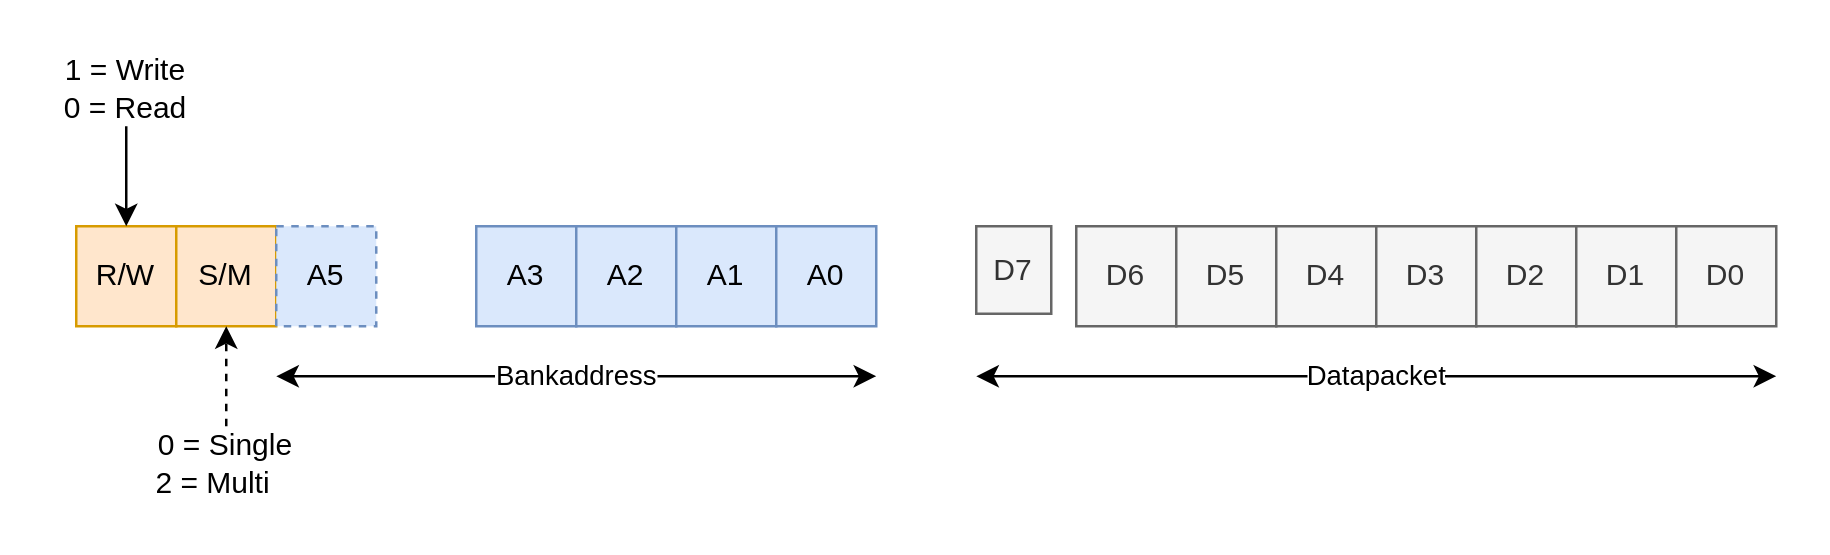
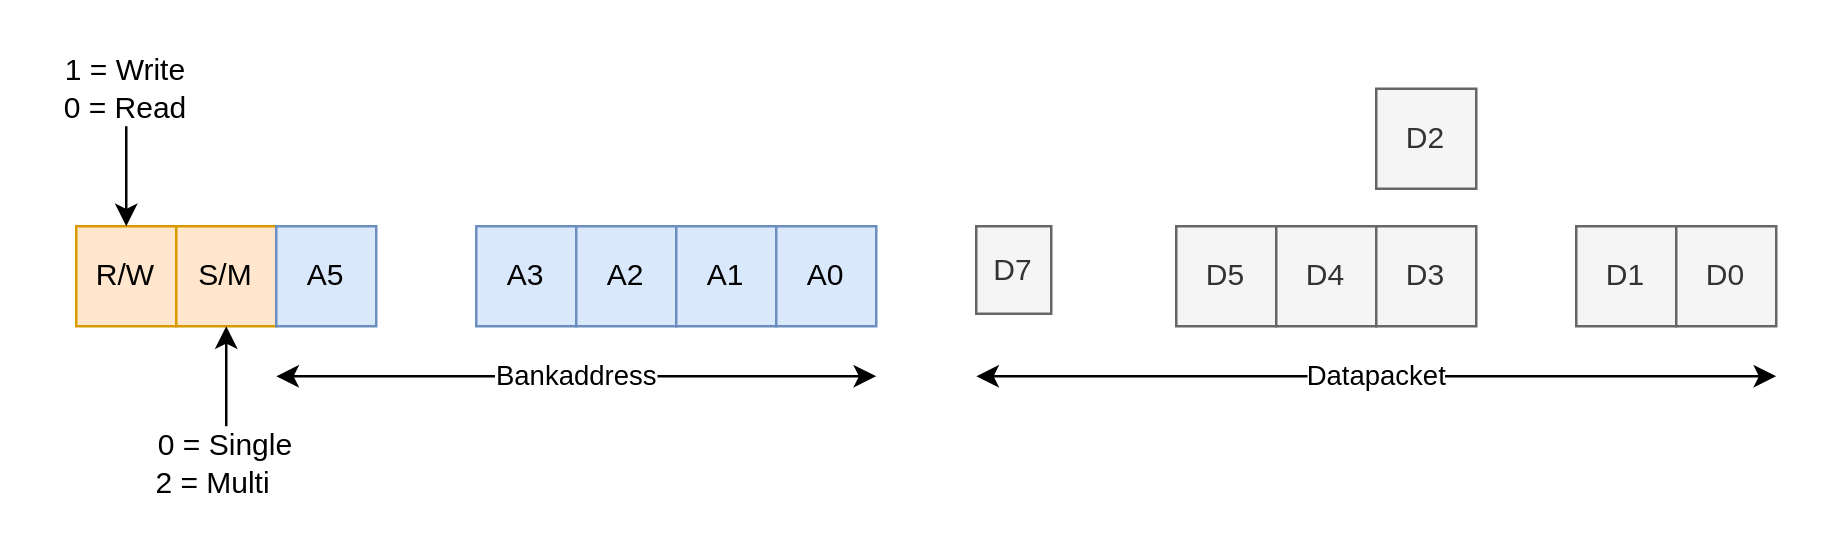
(326, 276) -> (326, 276)
(1126, 276) -> none
(1526, 276) -> (1426, 139)
(226, 385) -> (226, 385)
